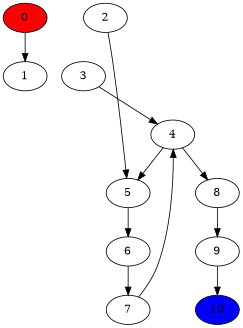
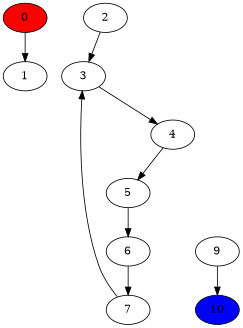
(119, 108) -> (96, 43)
(217, 193) -> none
(167, 230) -> (85, 201)
